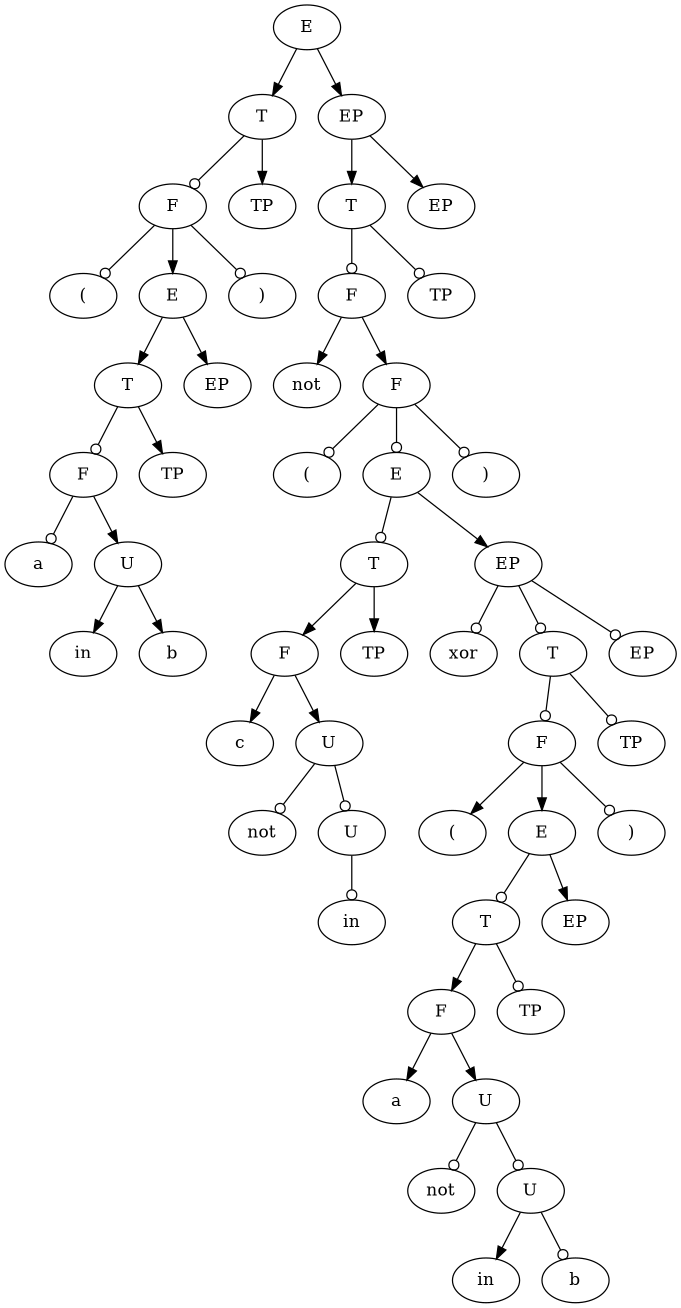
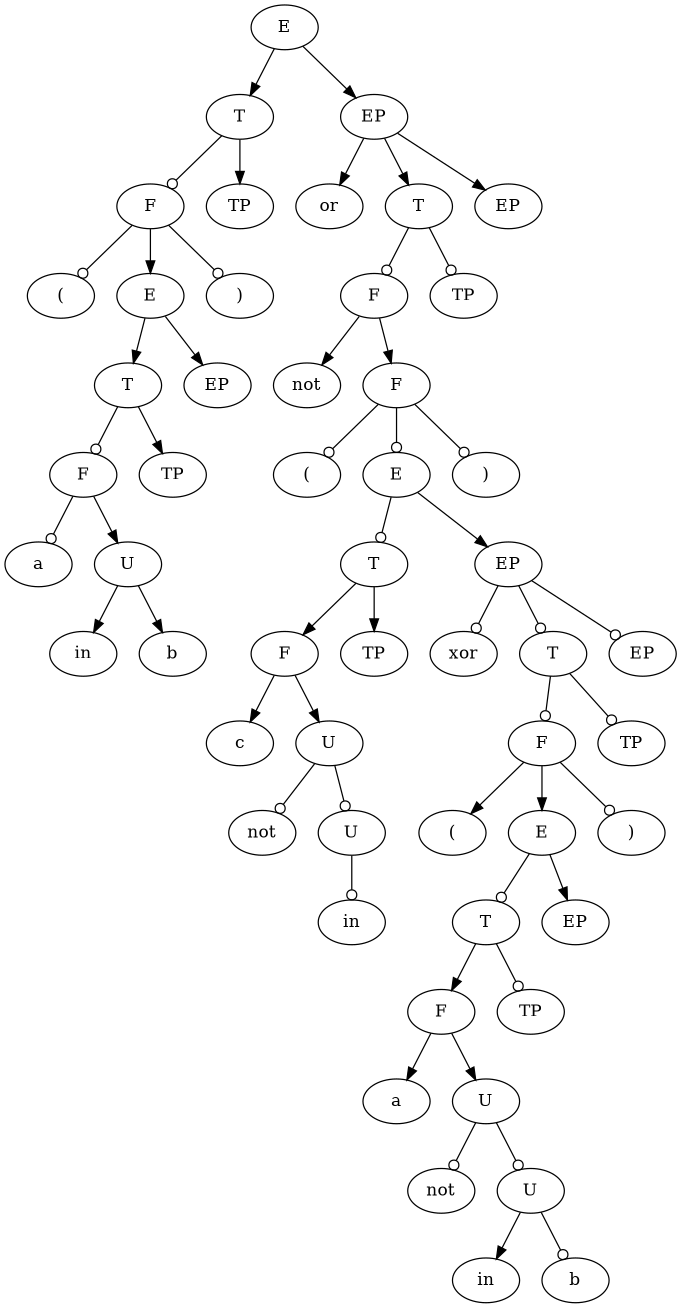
none -> (329, 206)
